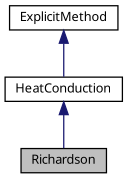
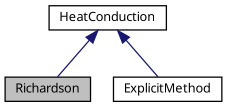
(64, 60) -> (142, 59)
